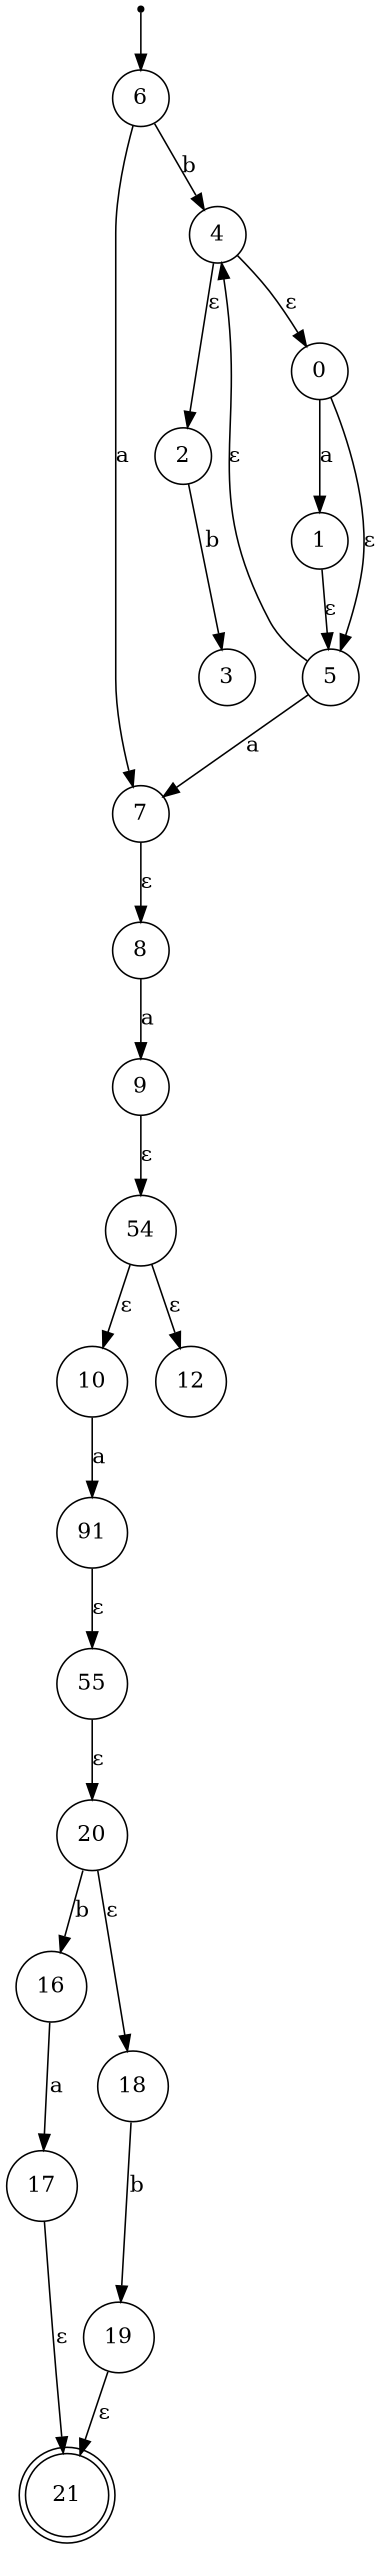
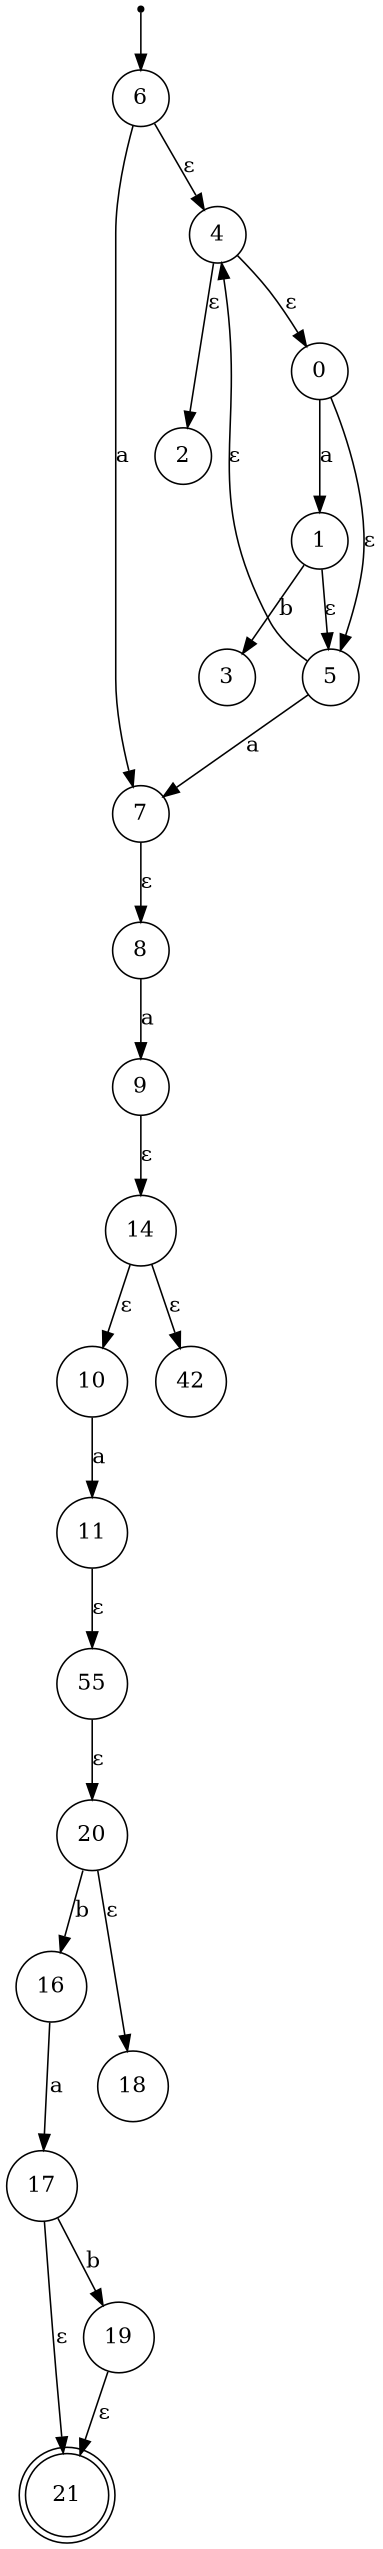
(190, 167) -> (190, 167)
(204, 559) -> (278, 603)
(141, 1231) -> (141, 1231)
(191, 1382) -> (191, 1382)
(92, 1533) -> (92, 1533)
(126, 2204) -> (77, 2255)
